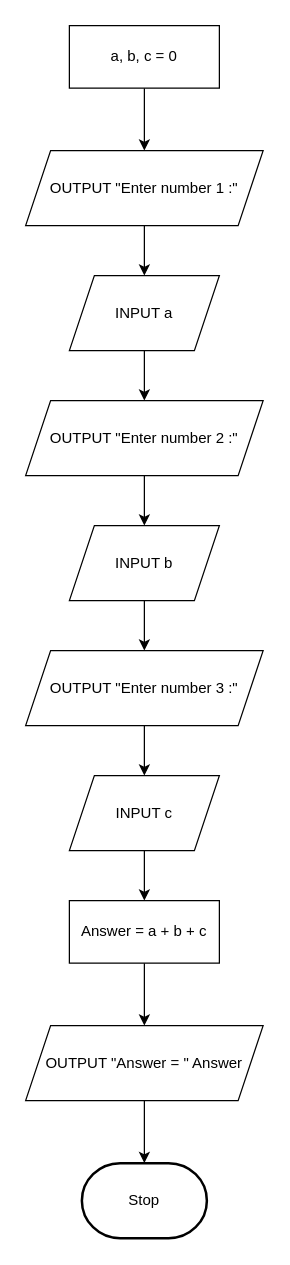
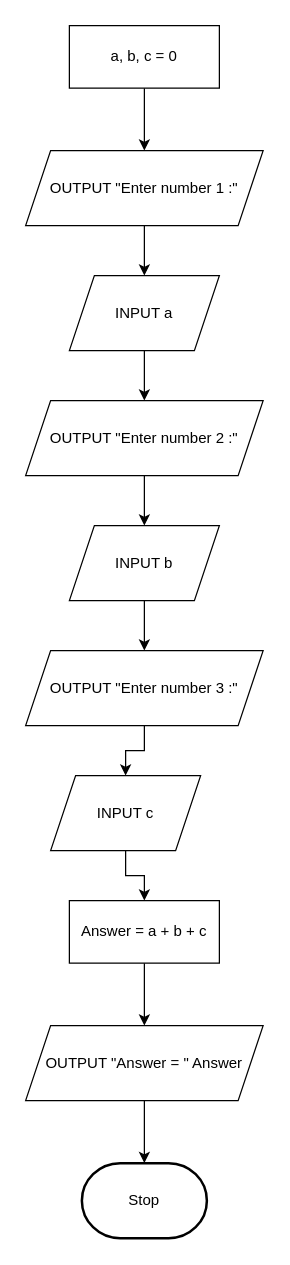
(144, 813) -> (126, 813)
